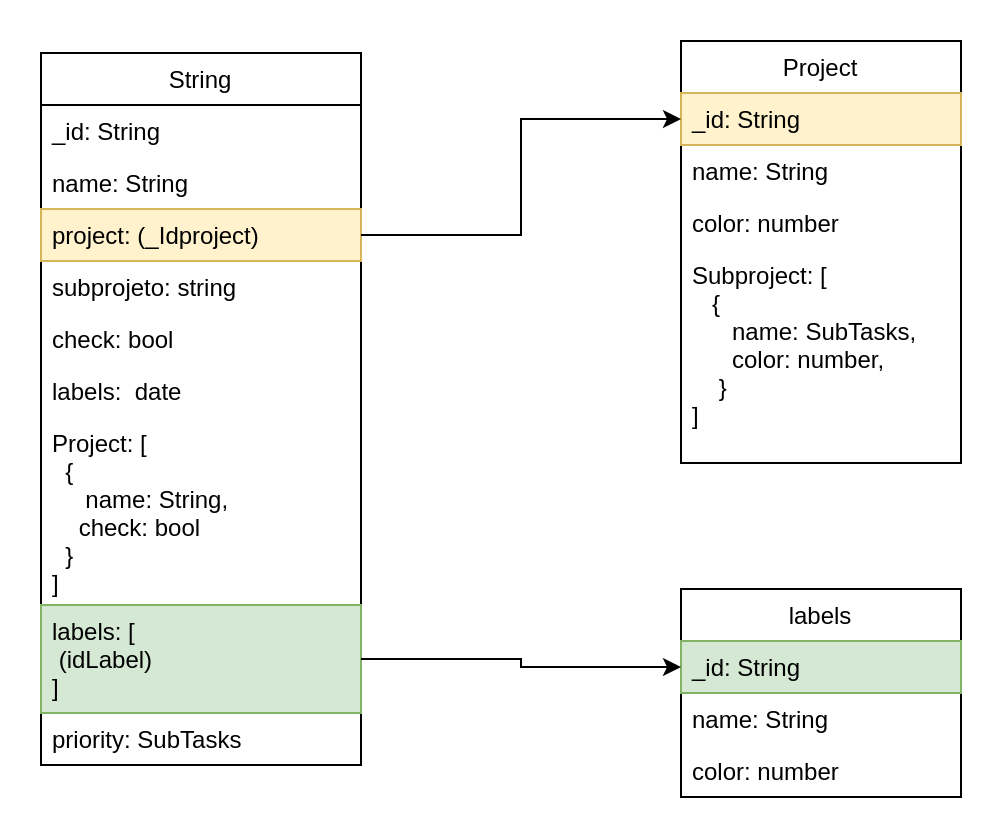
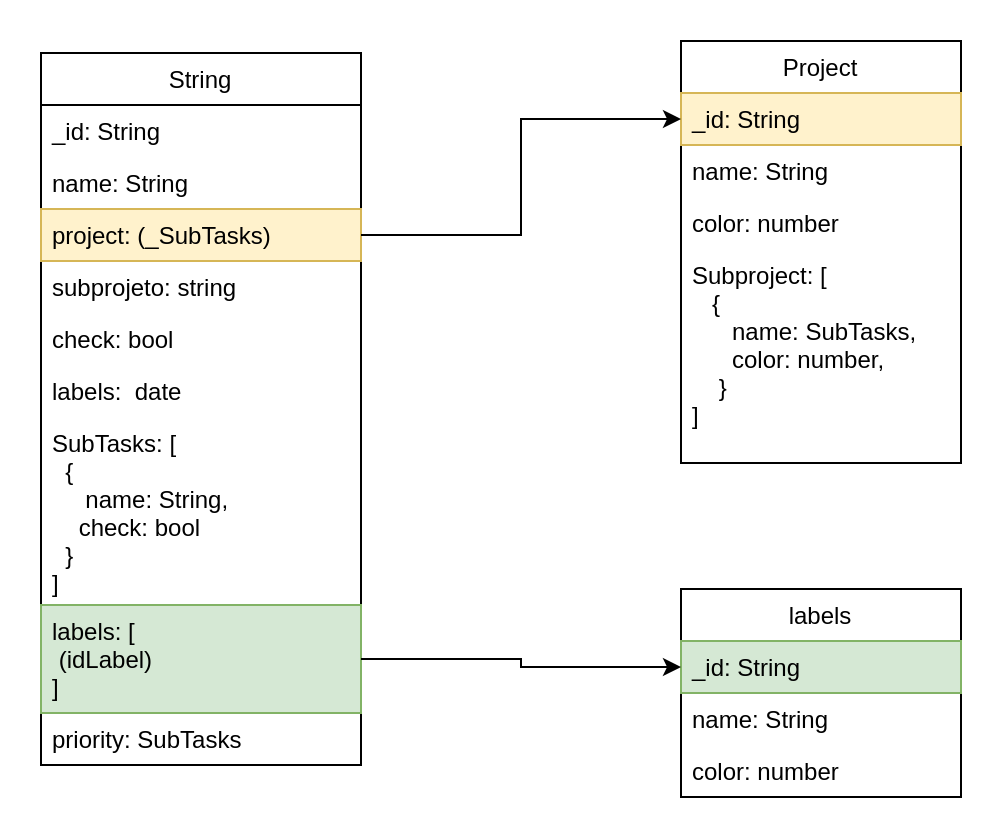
(187, 236) -> (180, 236)
(113, 444) -> (120, 444)
